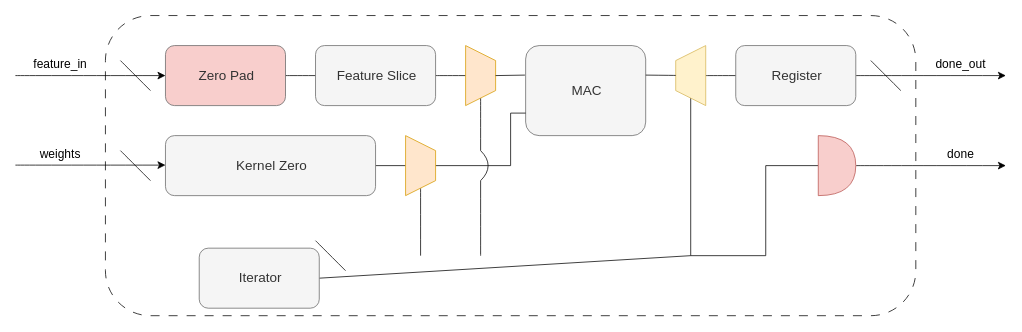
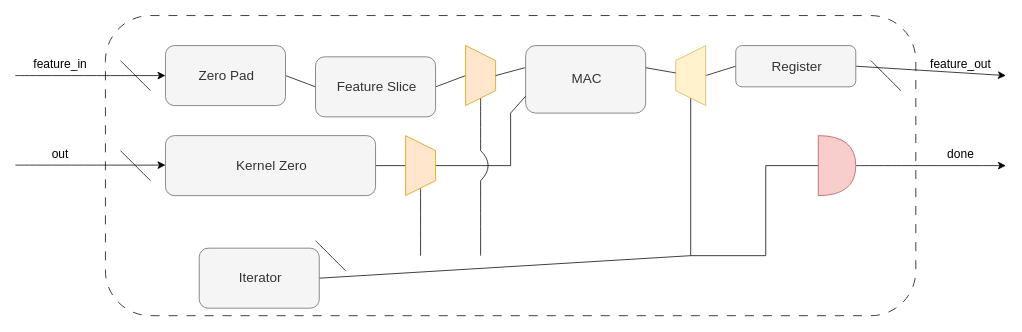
(960, 64) -> (960, 64)
(225, 75) -> (225, 75)
(375, 75) -> (375, 87)
(795, 75) -> (795, 66)
(585, 90) -> (585, 79)
(60, 154) -> (60, 154)
